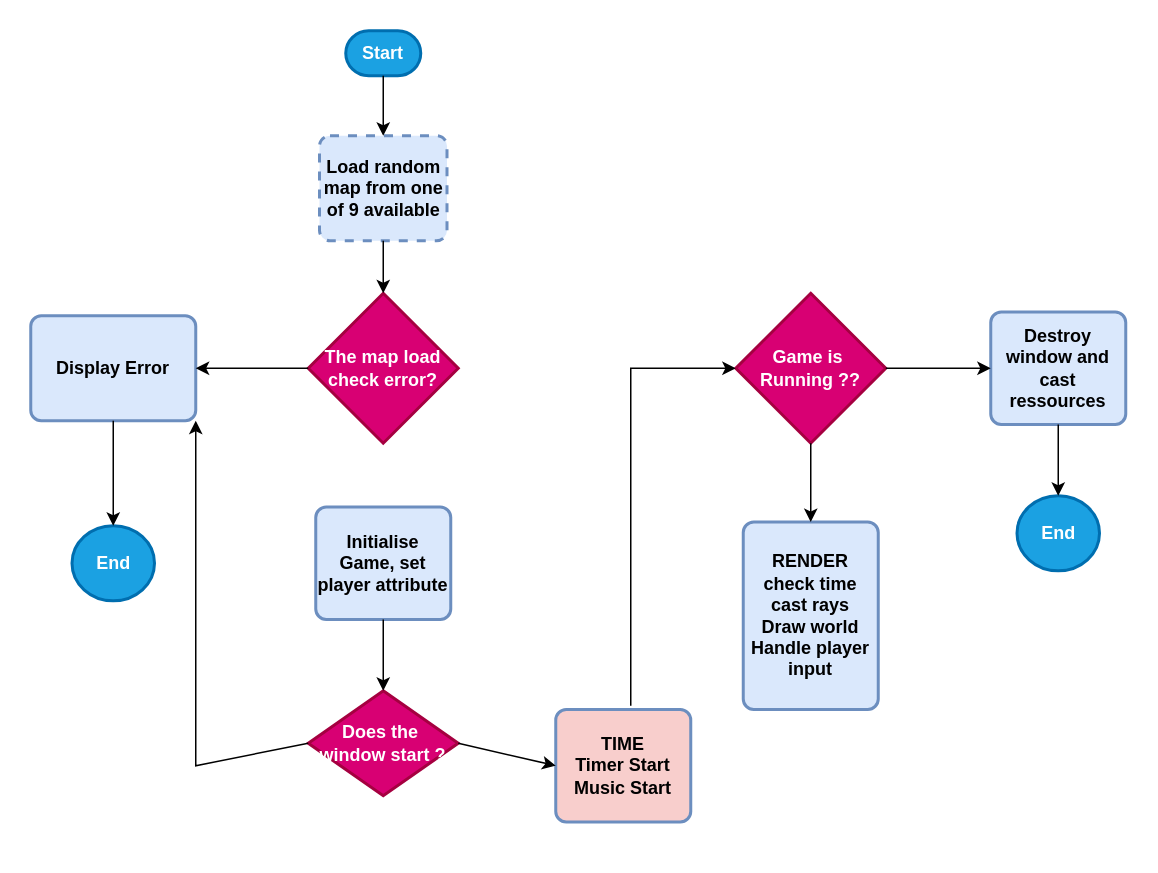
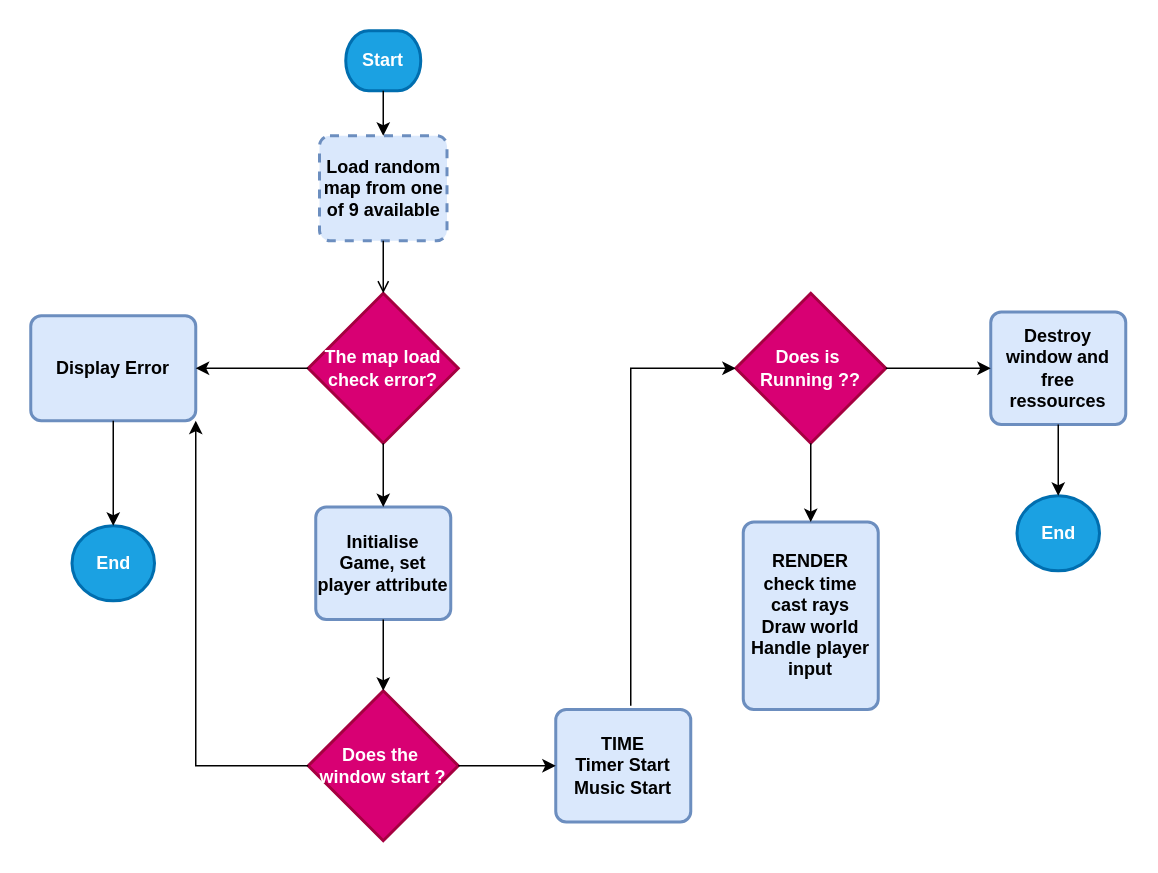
(383, 53) -> (383, 61)
(383, 282) -> (383, 284)
(811, 368) -> (811, 368)
(1058, 368) -> (1058, 368)
none -> (383, 470)
(383, 743) -> (383, 766)
(623, 766) -> (623, 766)
